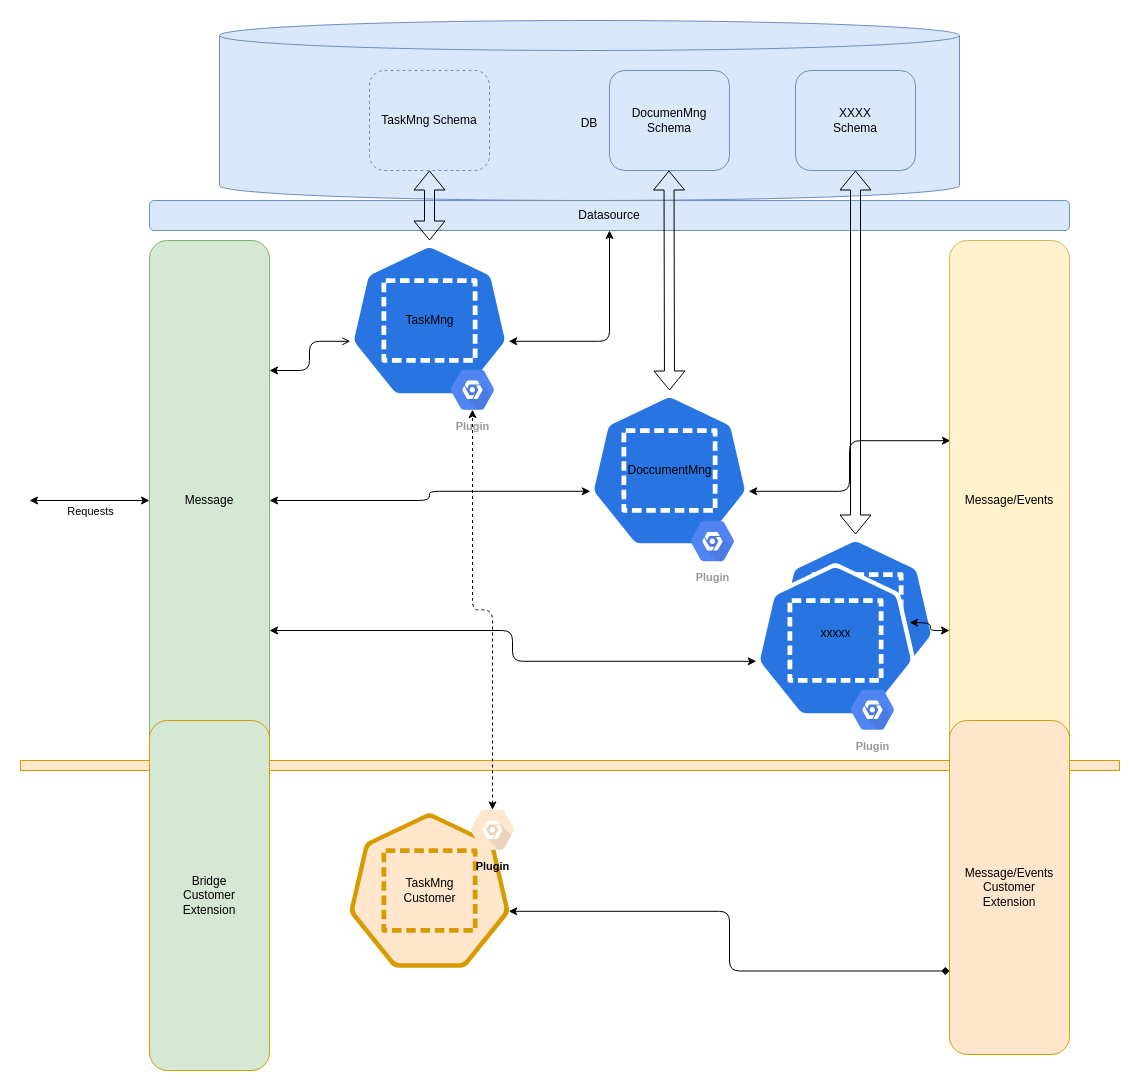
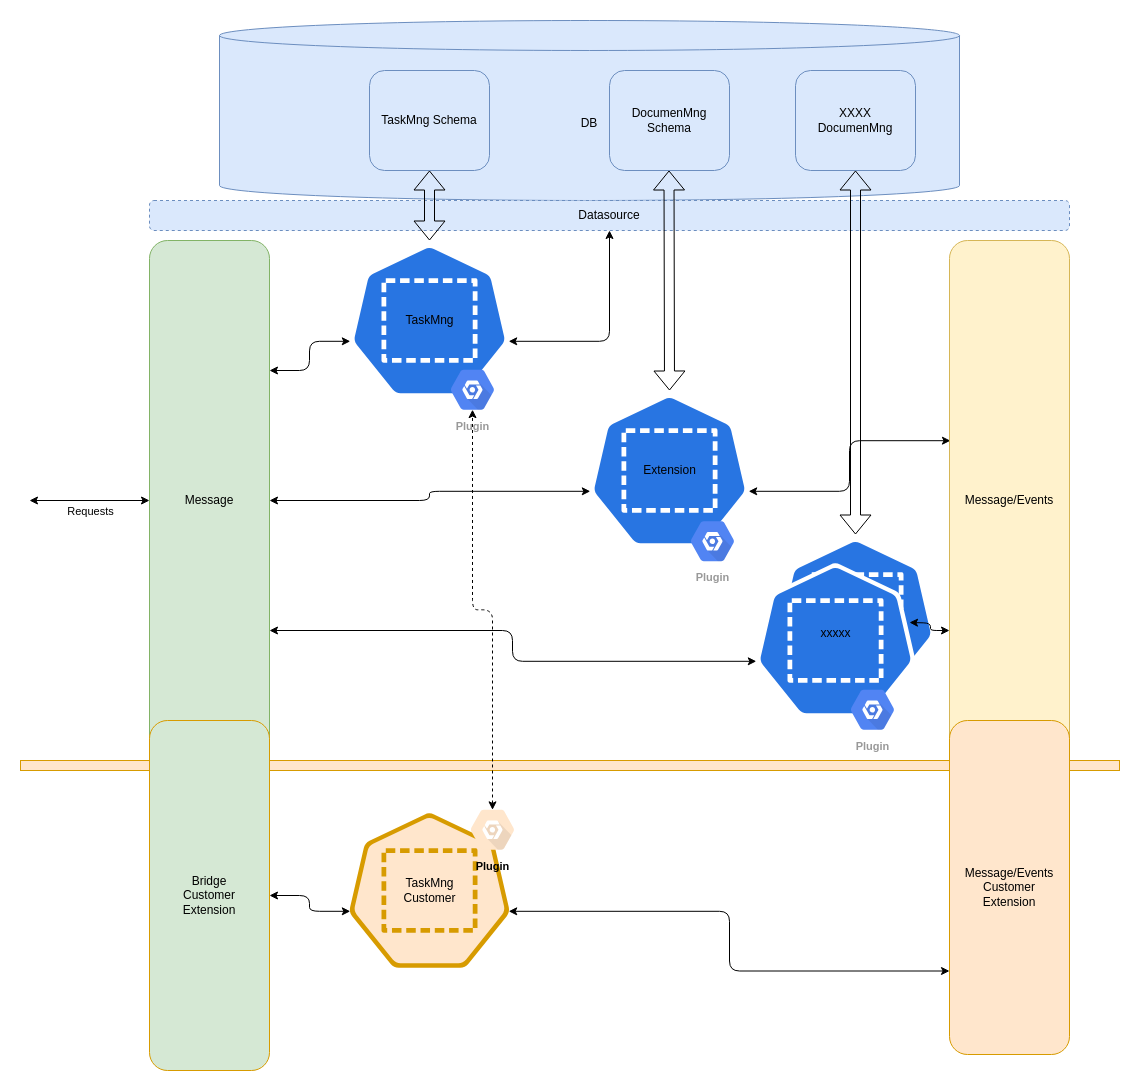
(430, 121) -> (430, 121)
(856, 121) -> (856, 121)
(610, 216) -> (610, 216)
(343, 341) -> (342, 341)
(670, 471) -> (670, 471)
none -> (310, 906)
(940, 971) -> (941, 971)
